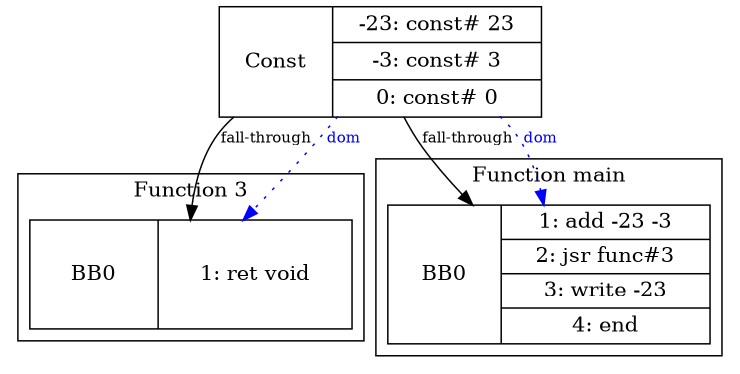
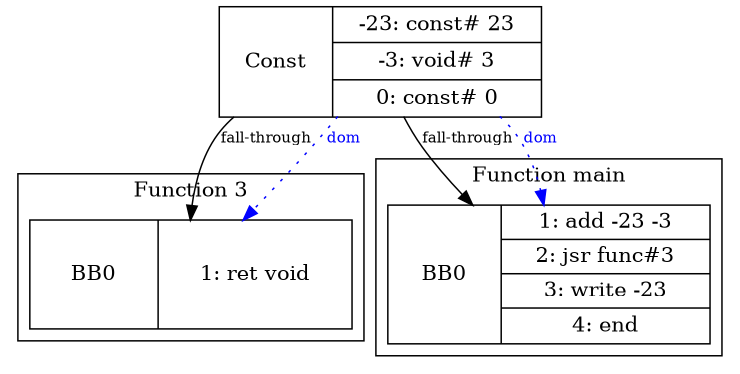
(437, 60) -> (437, 60)
